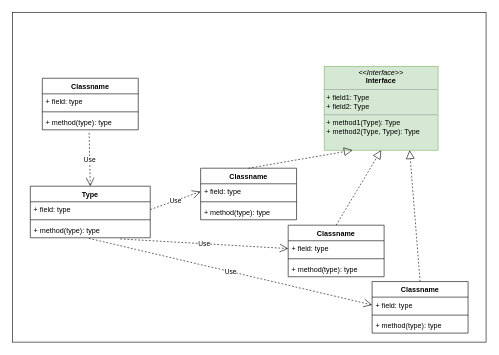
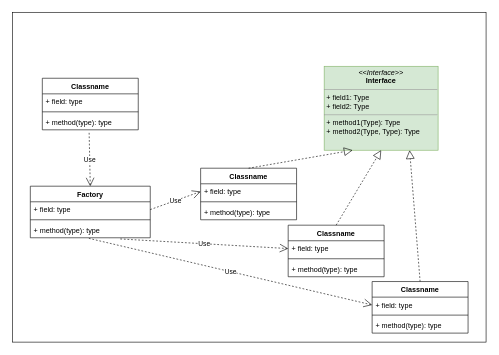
(90, 194) -> (90, 194)
